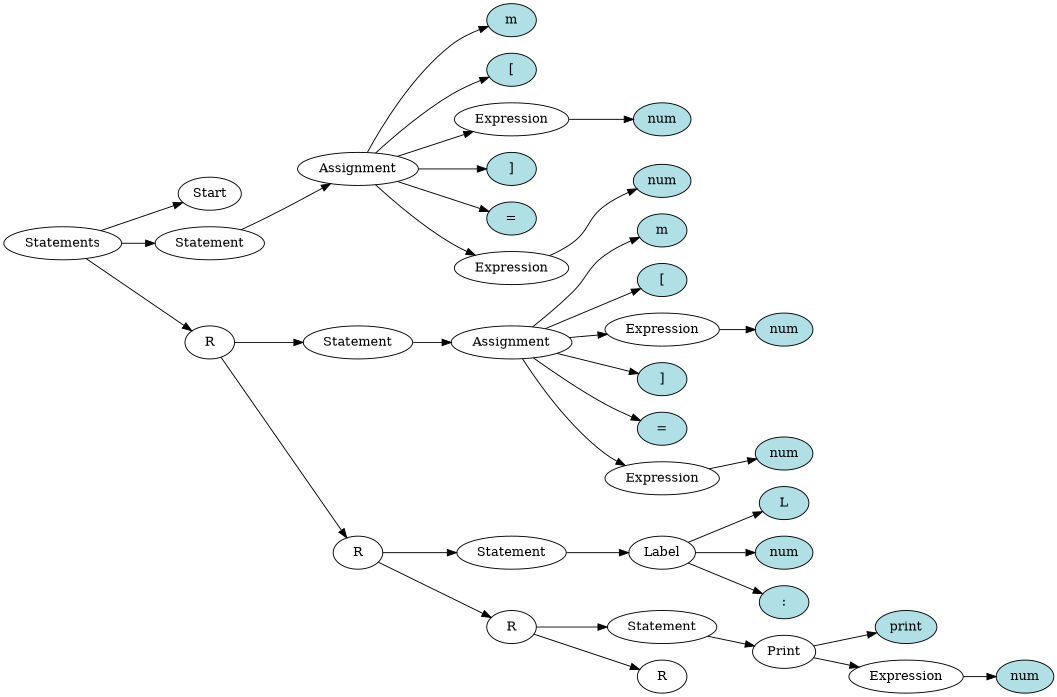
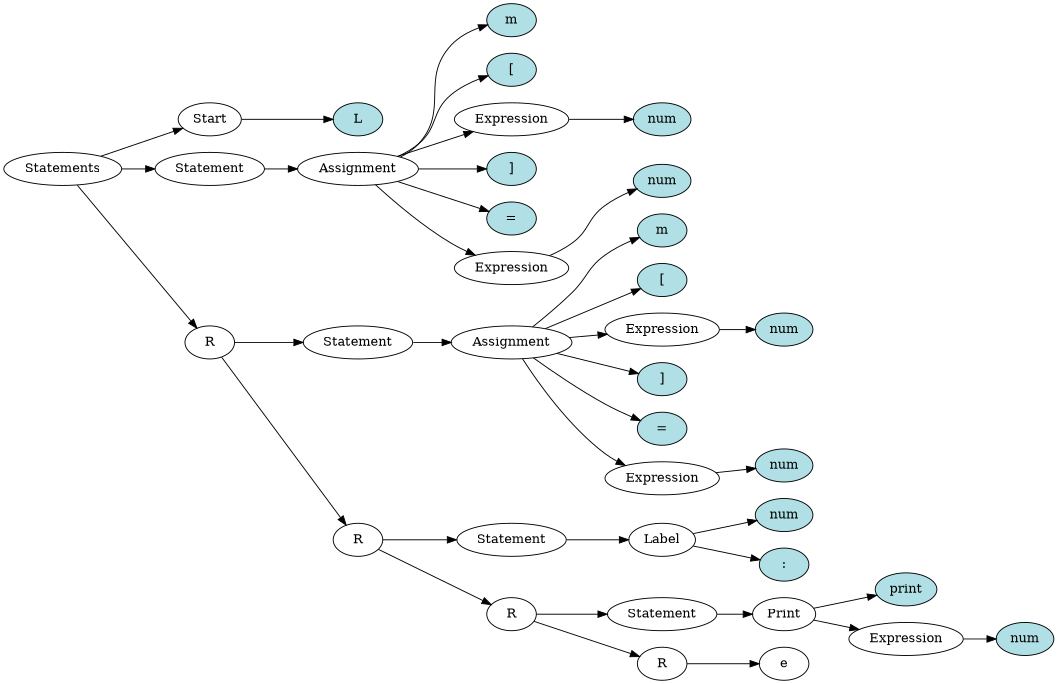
(721, 529) -> (283, 119)
none -> (784, 664)
